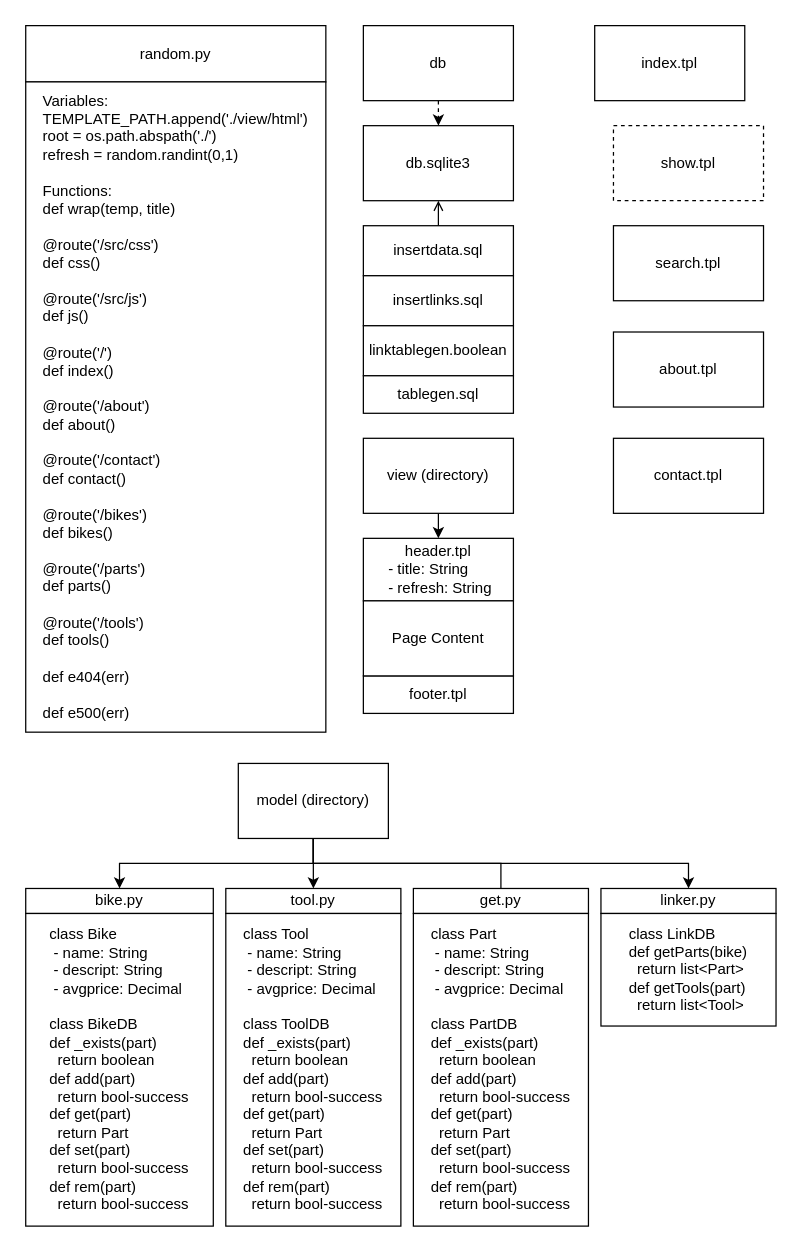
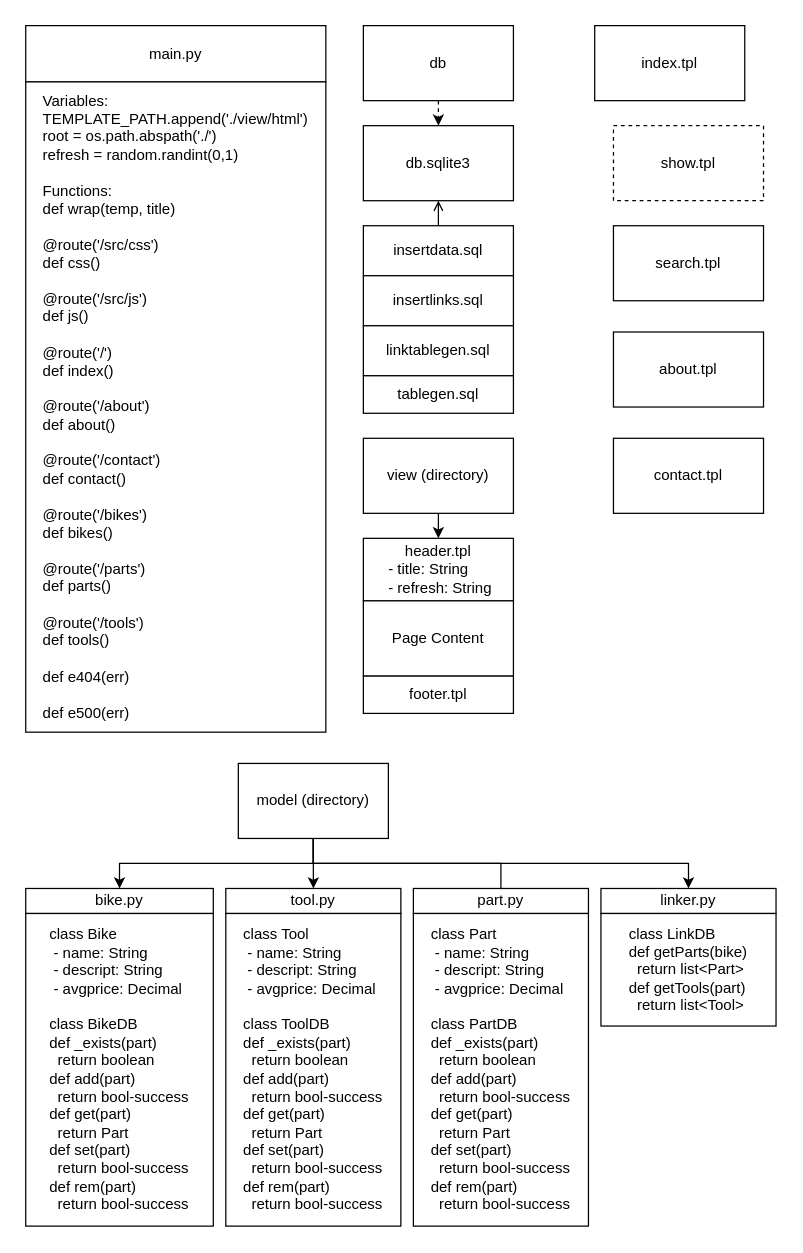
(176, 54) -> (176, 54)
(438, 351) -> (438, 351)
(501, 901) -> (501, 901)
